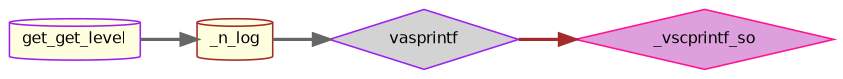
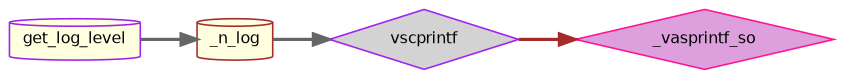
(75, 39) -> (75, 39)
(424, 39) -> (424, 39)
(705, 39) -> (705, 39)
